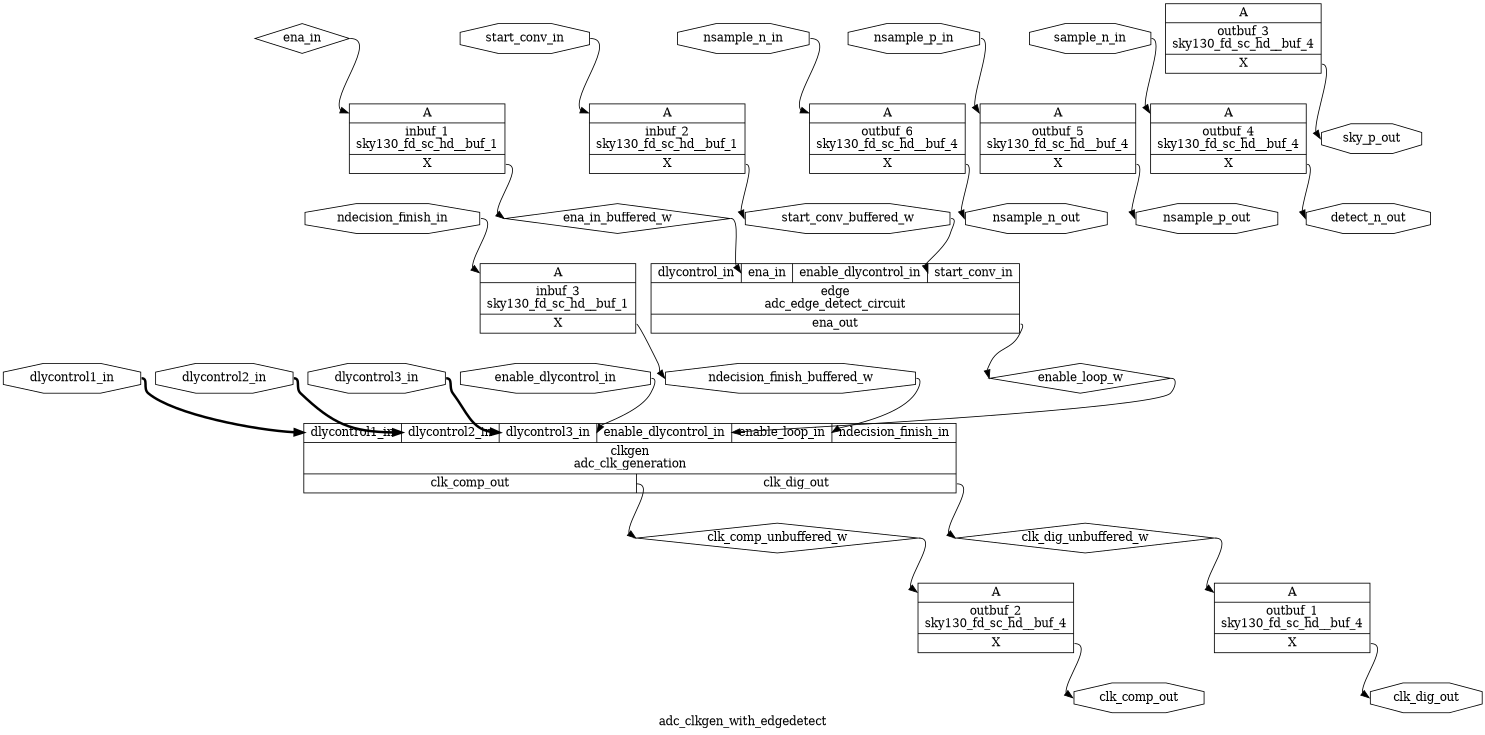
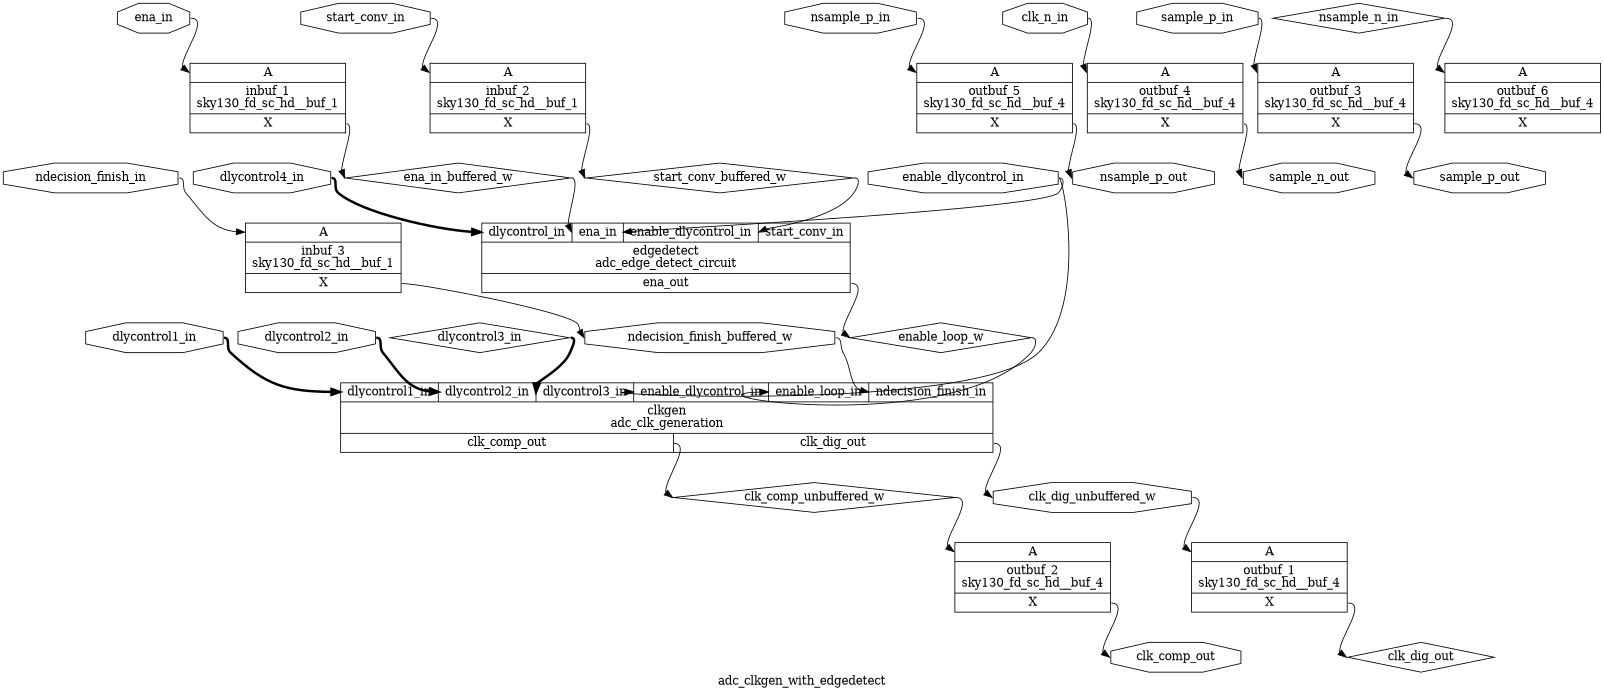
none -> (1197, 18)
(302, 38) -> (154, 18)
(743, 38) -> (1359, 18)
(1090, 38) -> (1045, 18)
(1372, 139) -> (1480, 178)
none -> (262, 178)
none -> (855, 217)
(848, 219) -> (720, 178)
(1036, 219) -> none
(1368, 219) -> (1309, 178)
(835, 292) -> (666, 251)
(377, 378) -> (480, 338)
(1085, 538) -> (1092, 497)
(1426, 698) -> (1421, 657)
